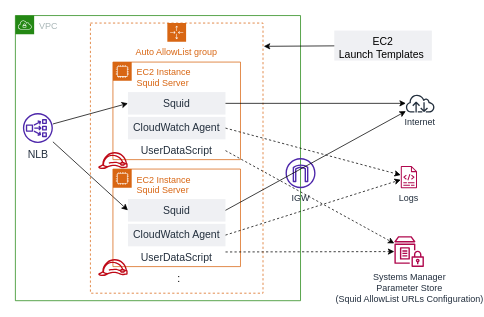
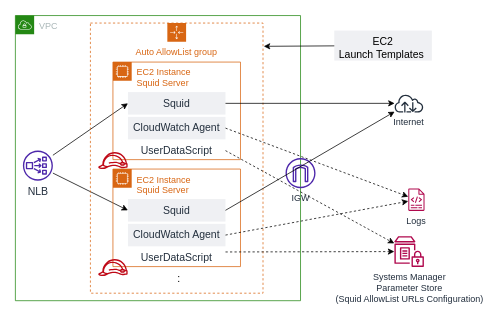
(420, 103) -> (409, 103)
(38, 128) -> (38, 165)
(409, 177) -> (416, 199)
